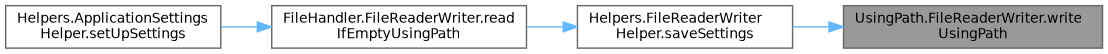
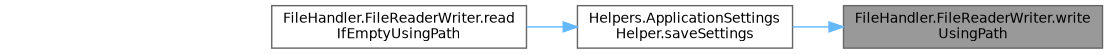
(113, 27) -> none
(685, 27) -> (685, 27)
(973, 27) -> (973, 27)
